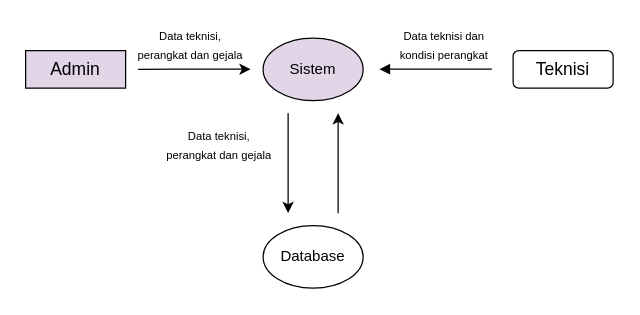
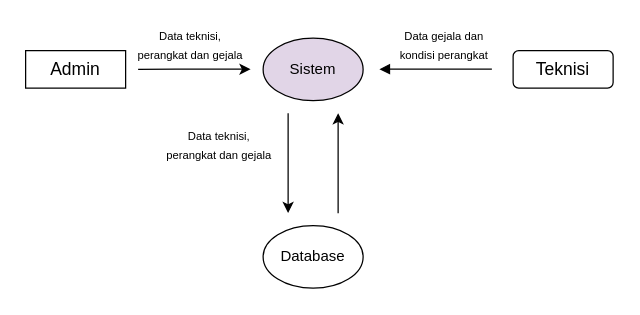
(444, 44) -> (444, 44)
(76, 69) -> (76, 69)
